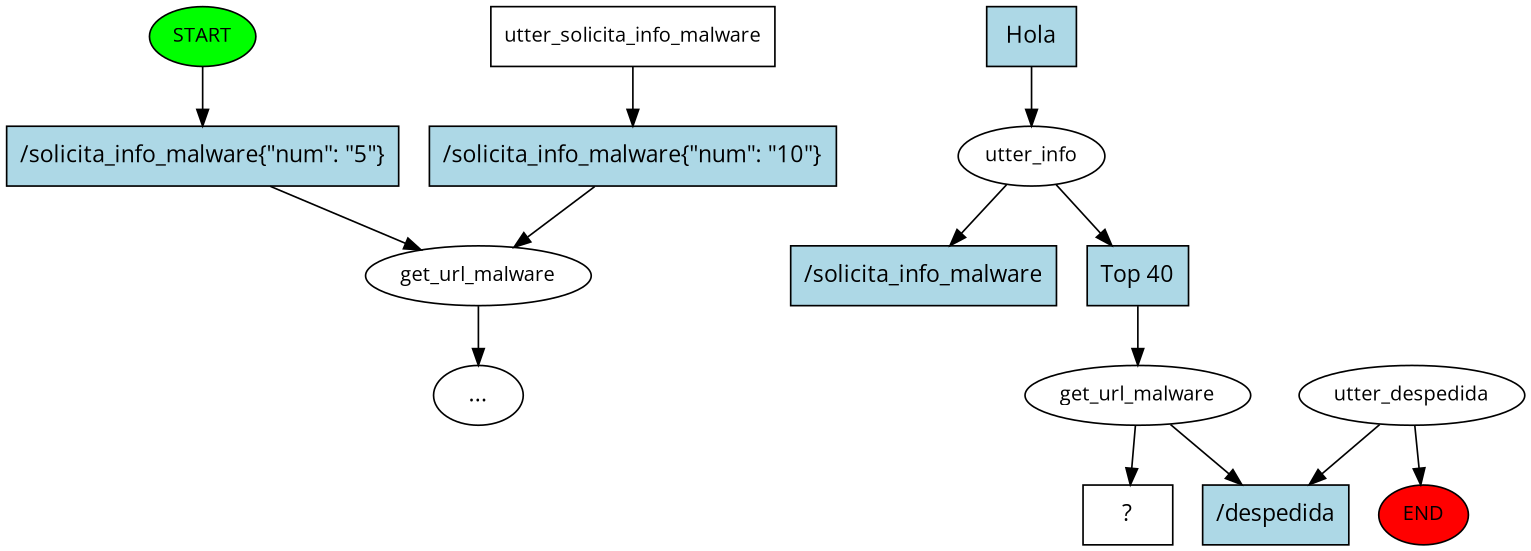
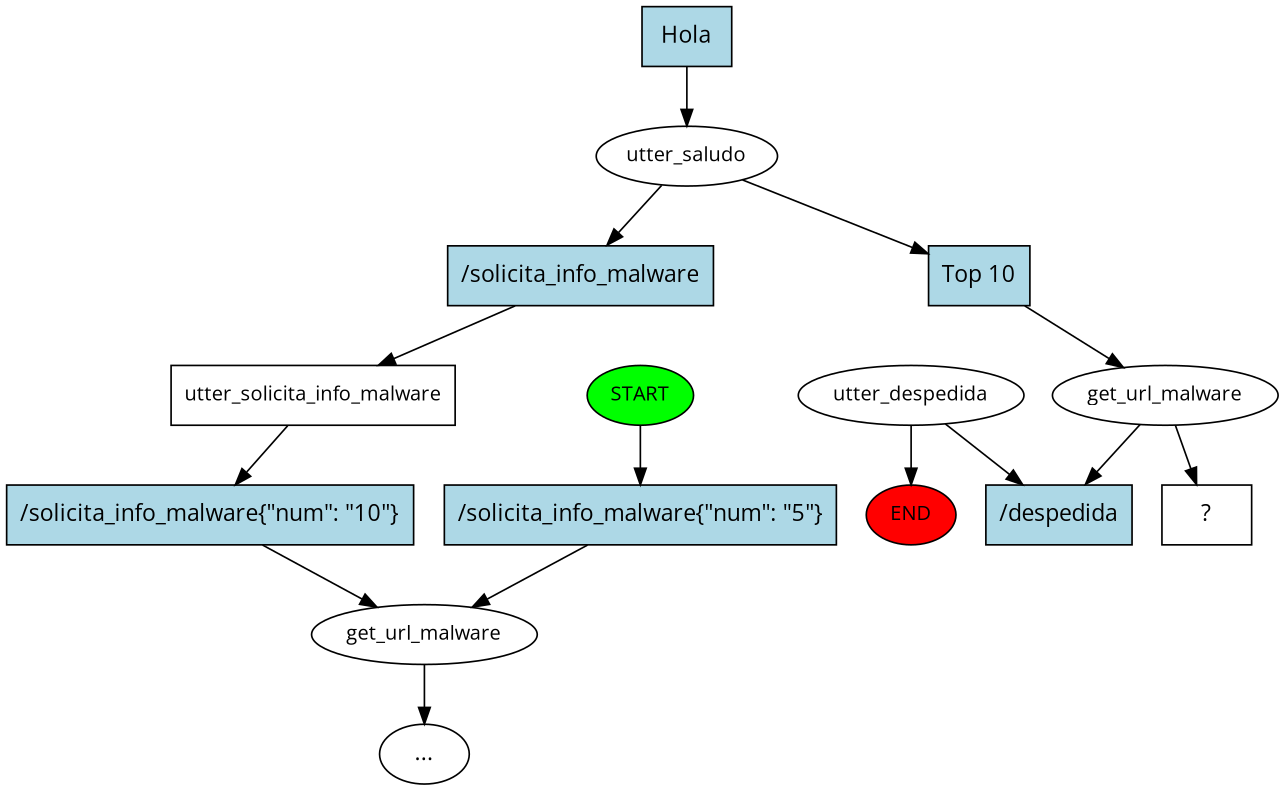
(1032, 156) -> (687, 156)
(1138, 276) -> (979, 276)
none -> (455, 332)
